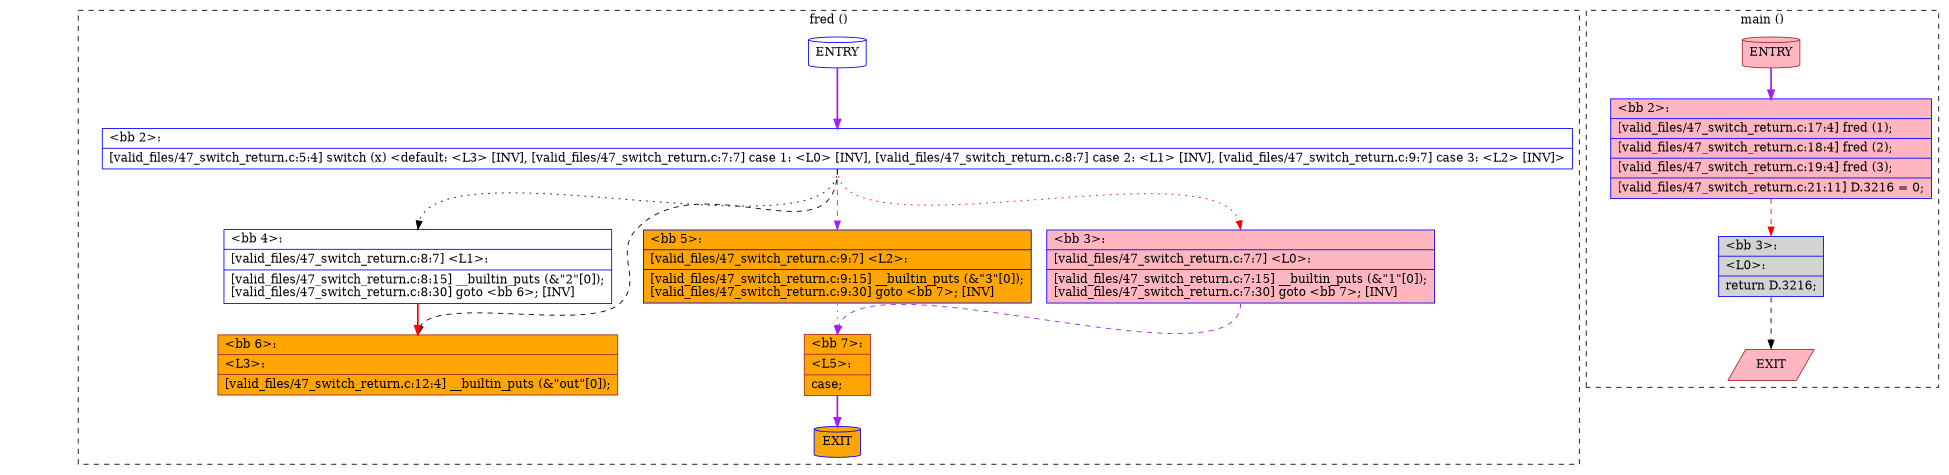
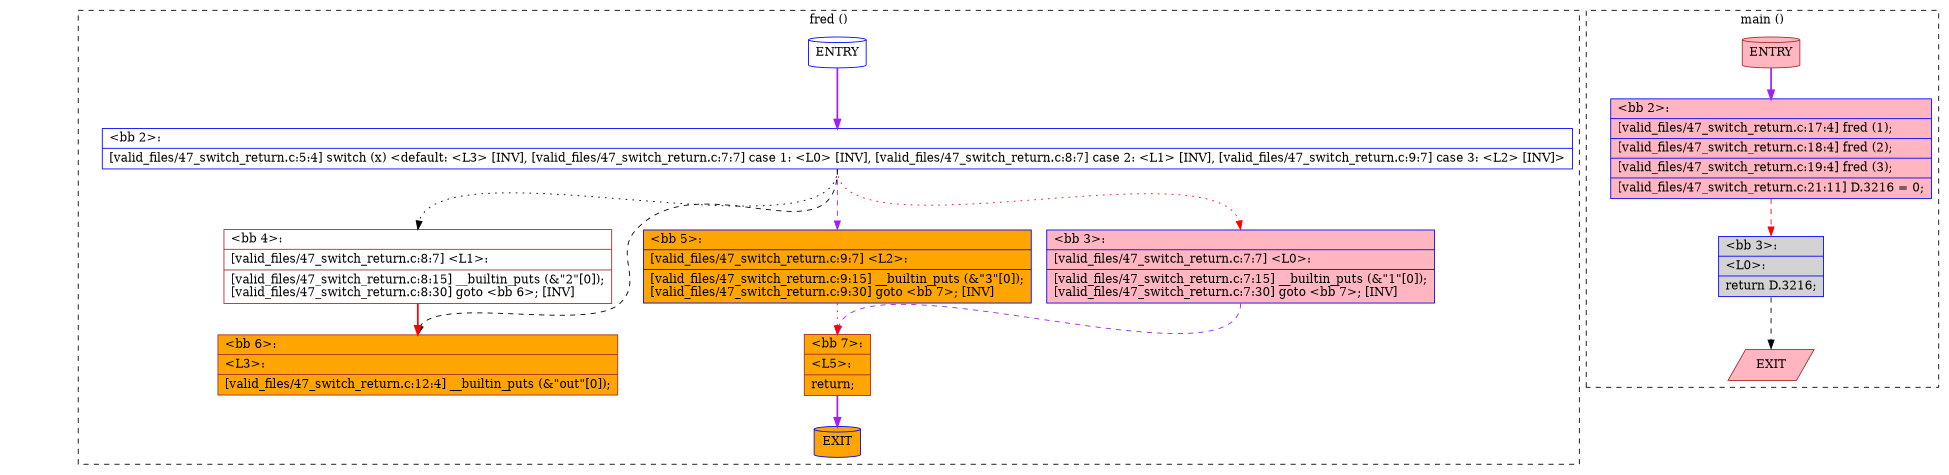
(418, 267) -> (418, 267)
(837, 315) -> (837, 315)
(827, 385) -> (833, 385)
